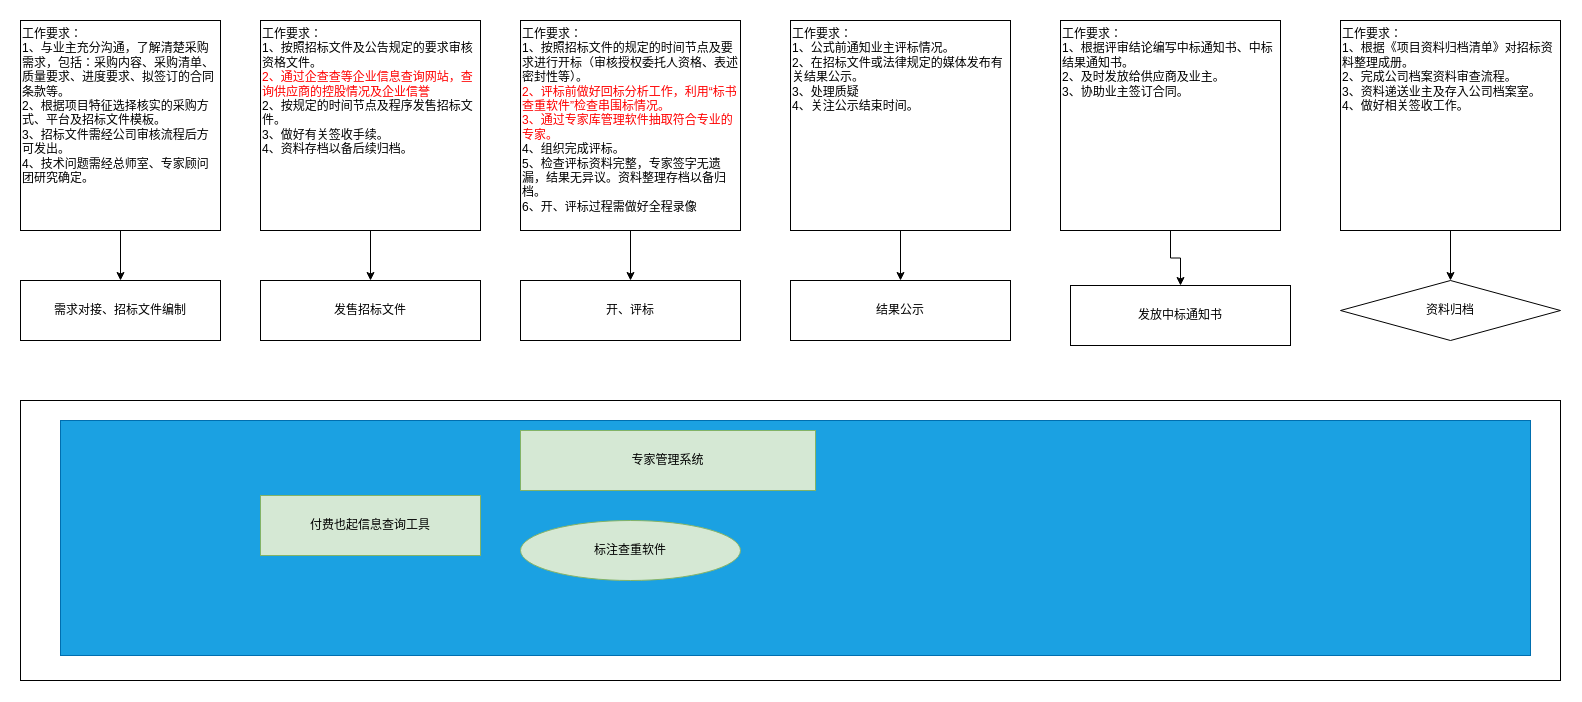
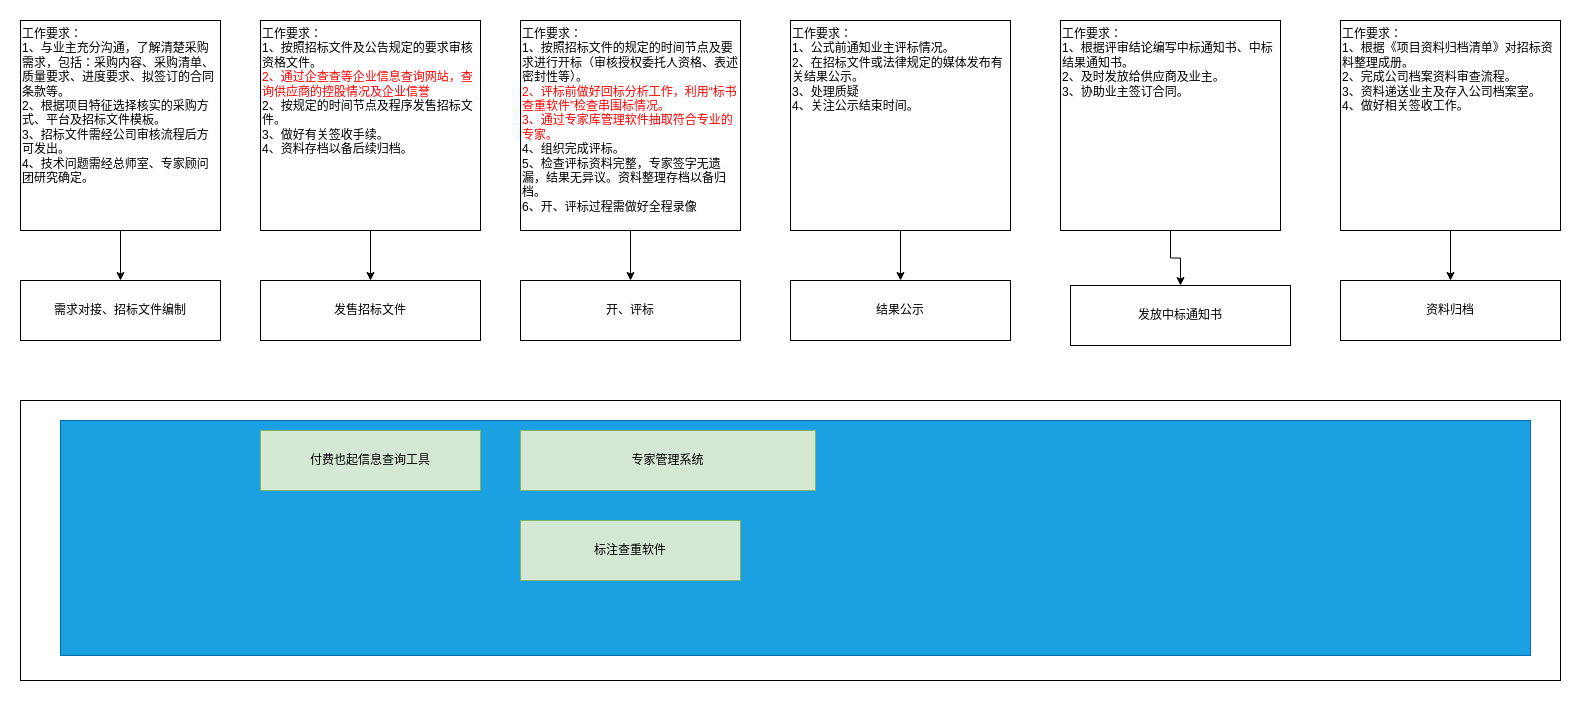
(1451, 311) -> (1451, 311)
(371, 526) -> (371, 461)
(631, 551) -> (631, 551)
